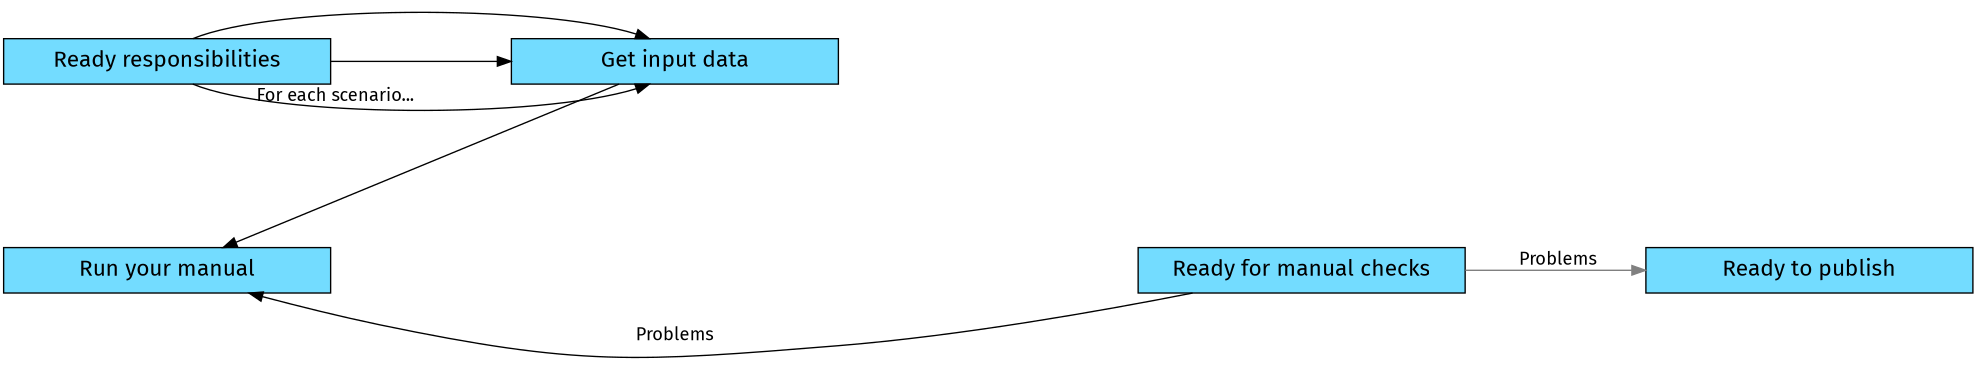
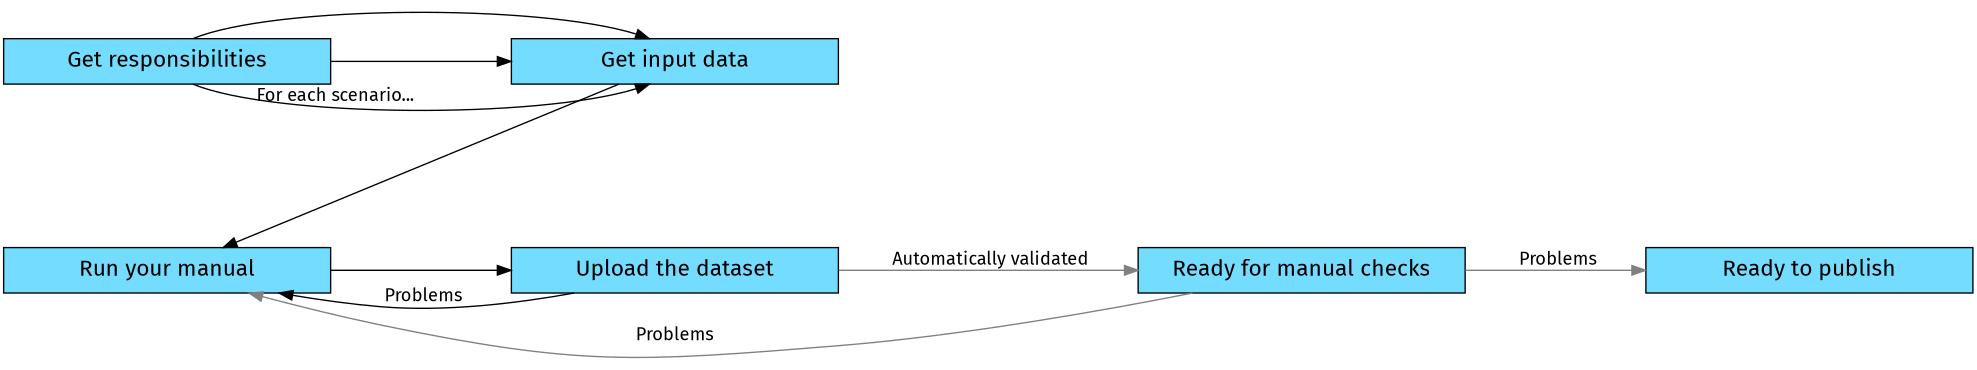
(167, 61) -> (167, 61)
none -> (675, 270)
(727, 354) -> (727, 354)
